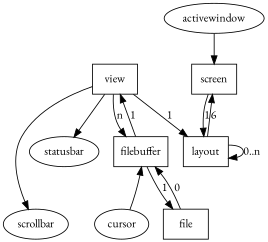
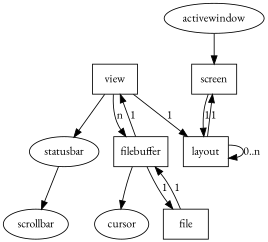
(214, 115) -> (214, 115)
(28, 128) -> (52, 184)
(177, 188) -> (177, 188)
(136, 193) -> (127, 184)
